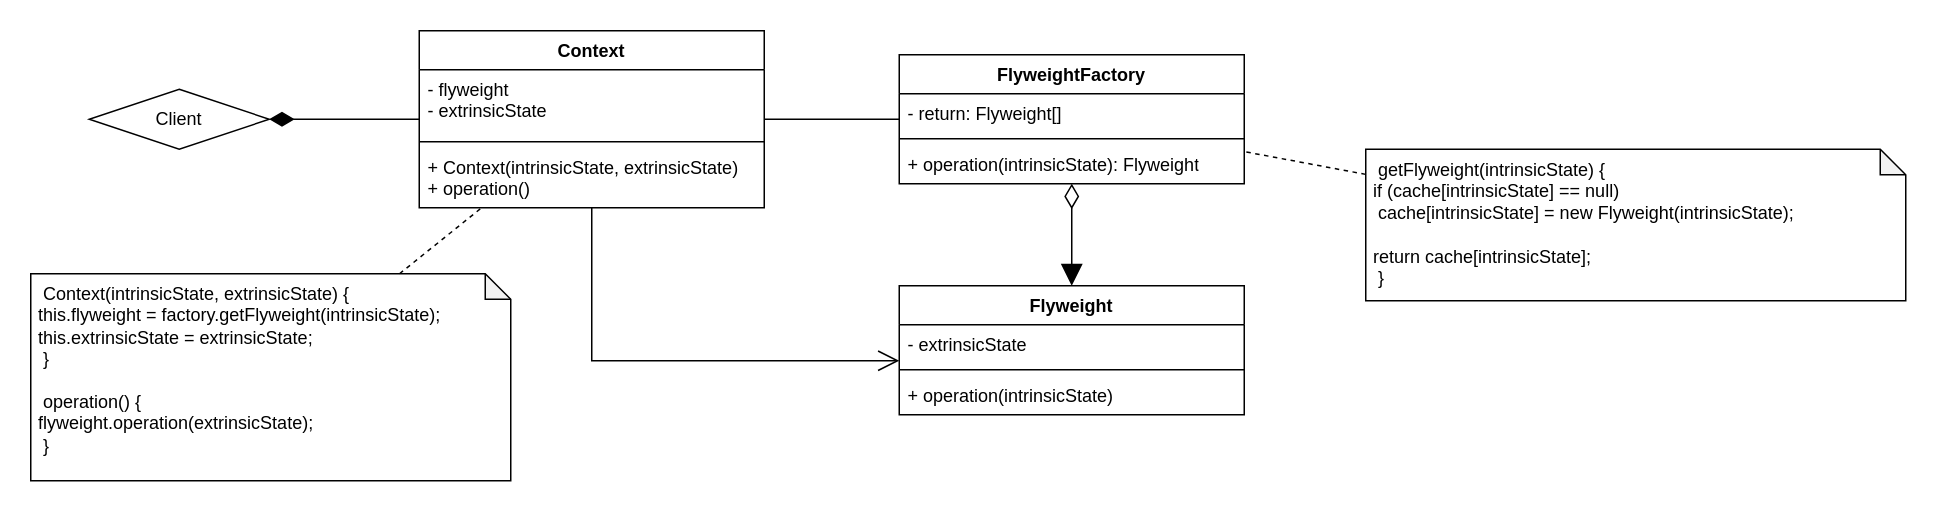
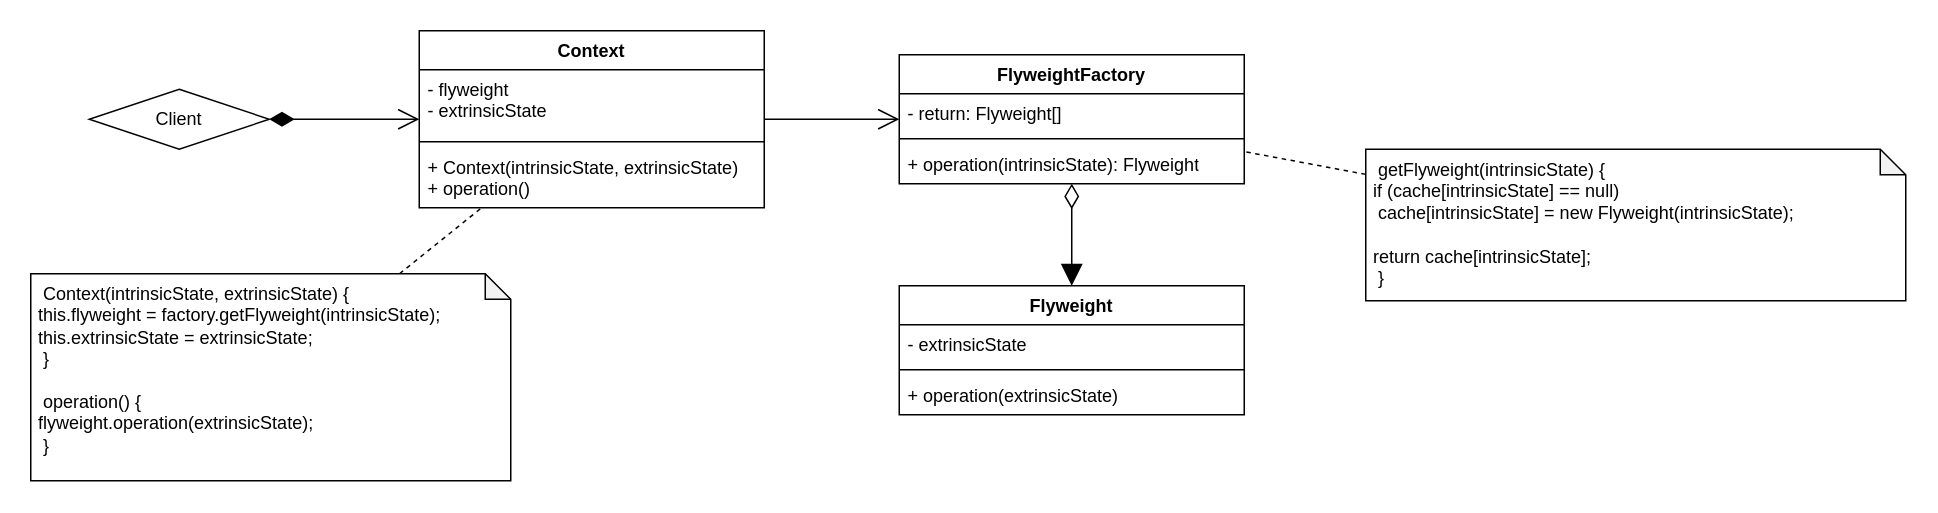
(413, 119) -> (412, 119)
(893, 119) -> (892, 119)
(668, 361) -> none
(1033, 397) -> (1035, 397)
